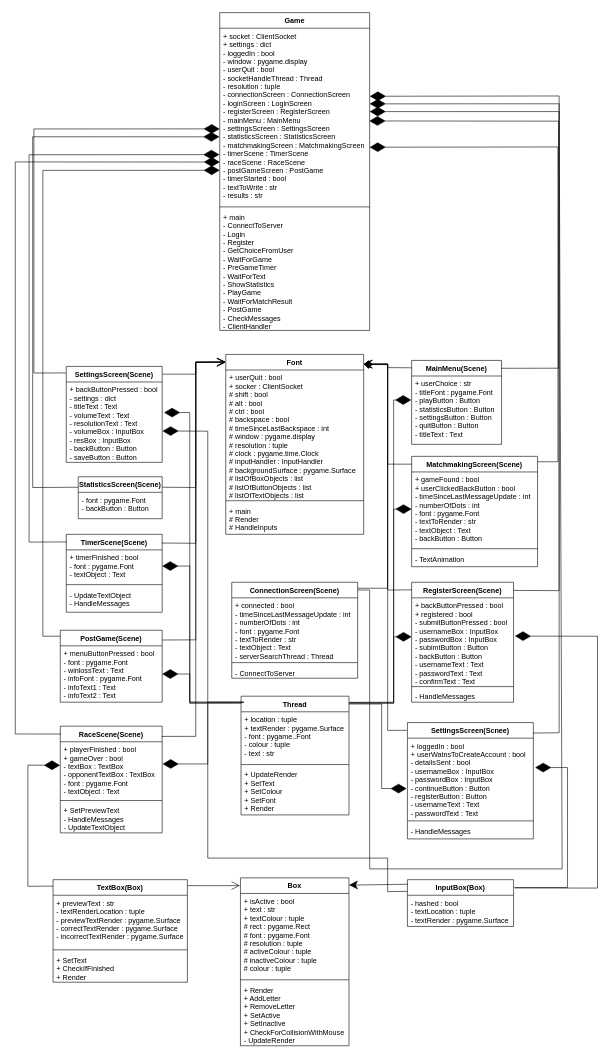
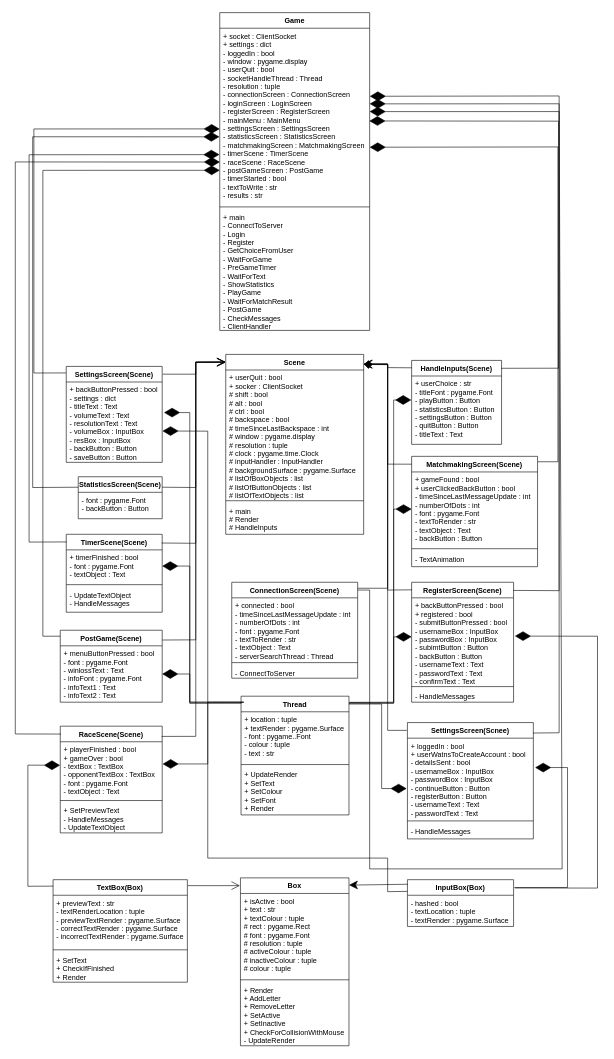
(295, 362) -> (295, 362)
(457, 368) -> (457, 368)
